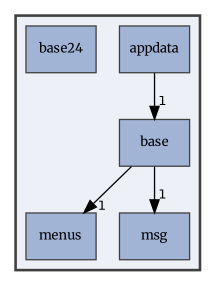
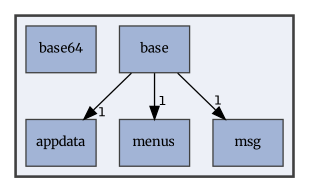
(61, 49) -> (61, 49)
(155, 90) -> (112, 92)
